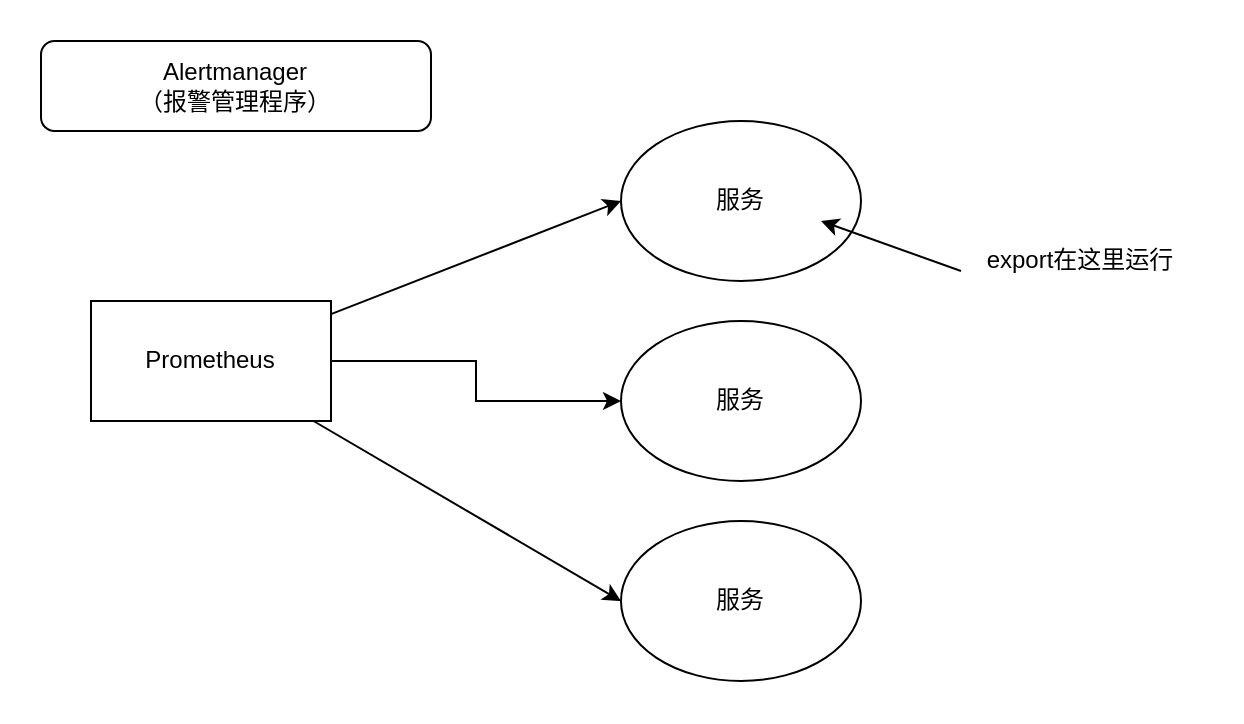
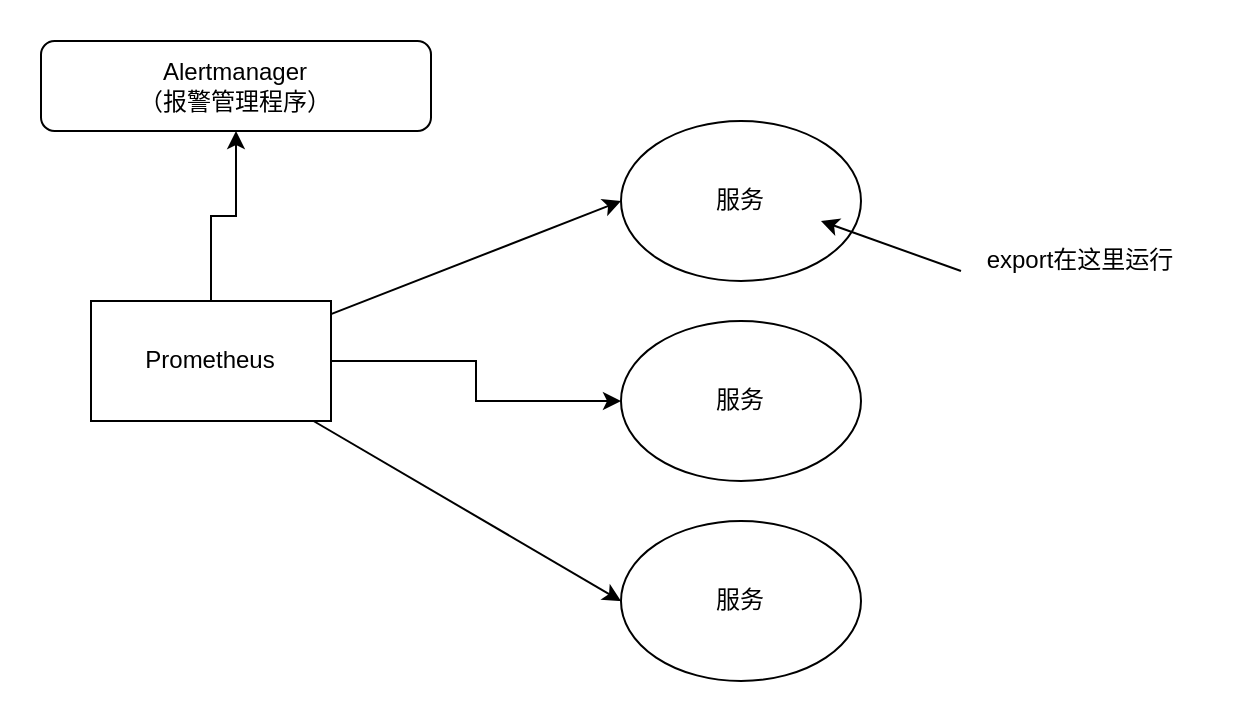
none -> (217, 216)
